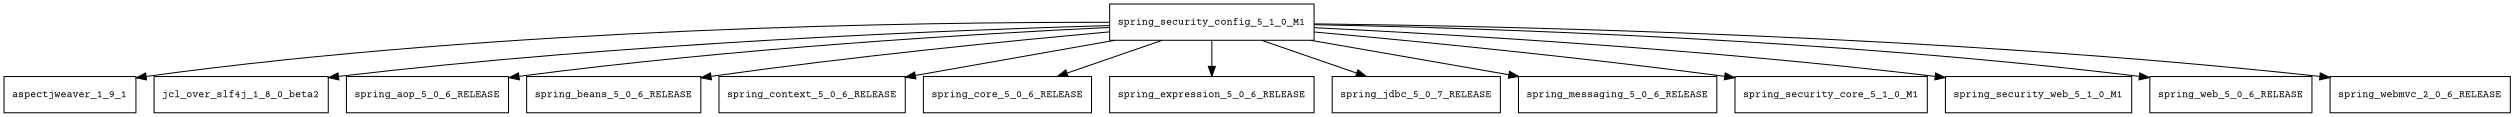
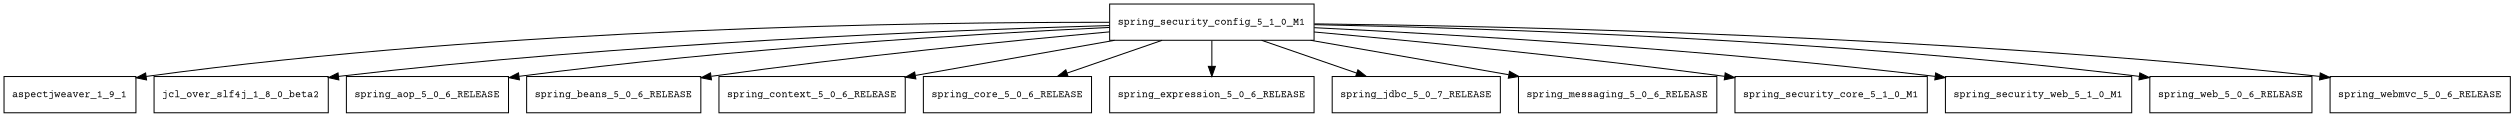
(2420, 95) -> (2420, 95)
